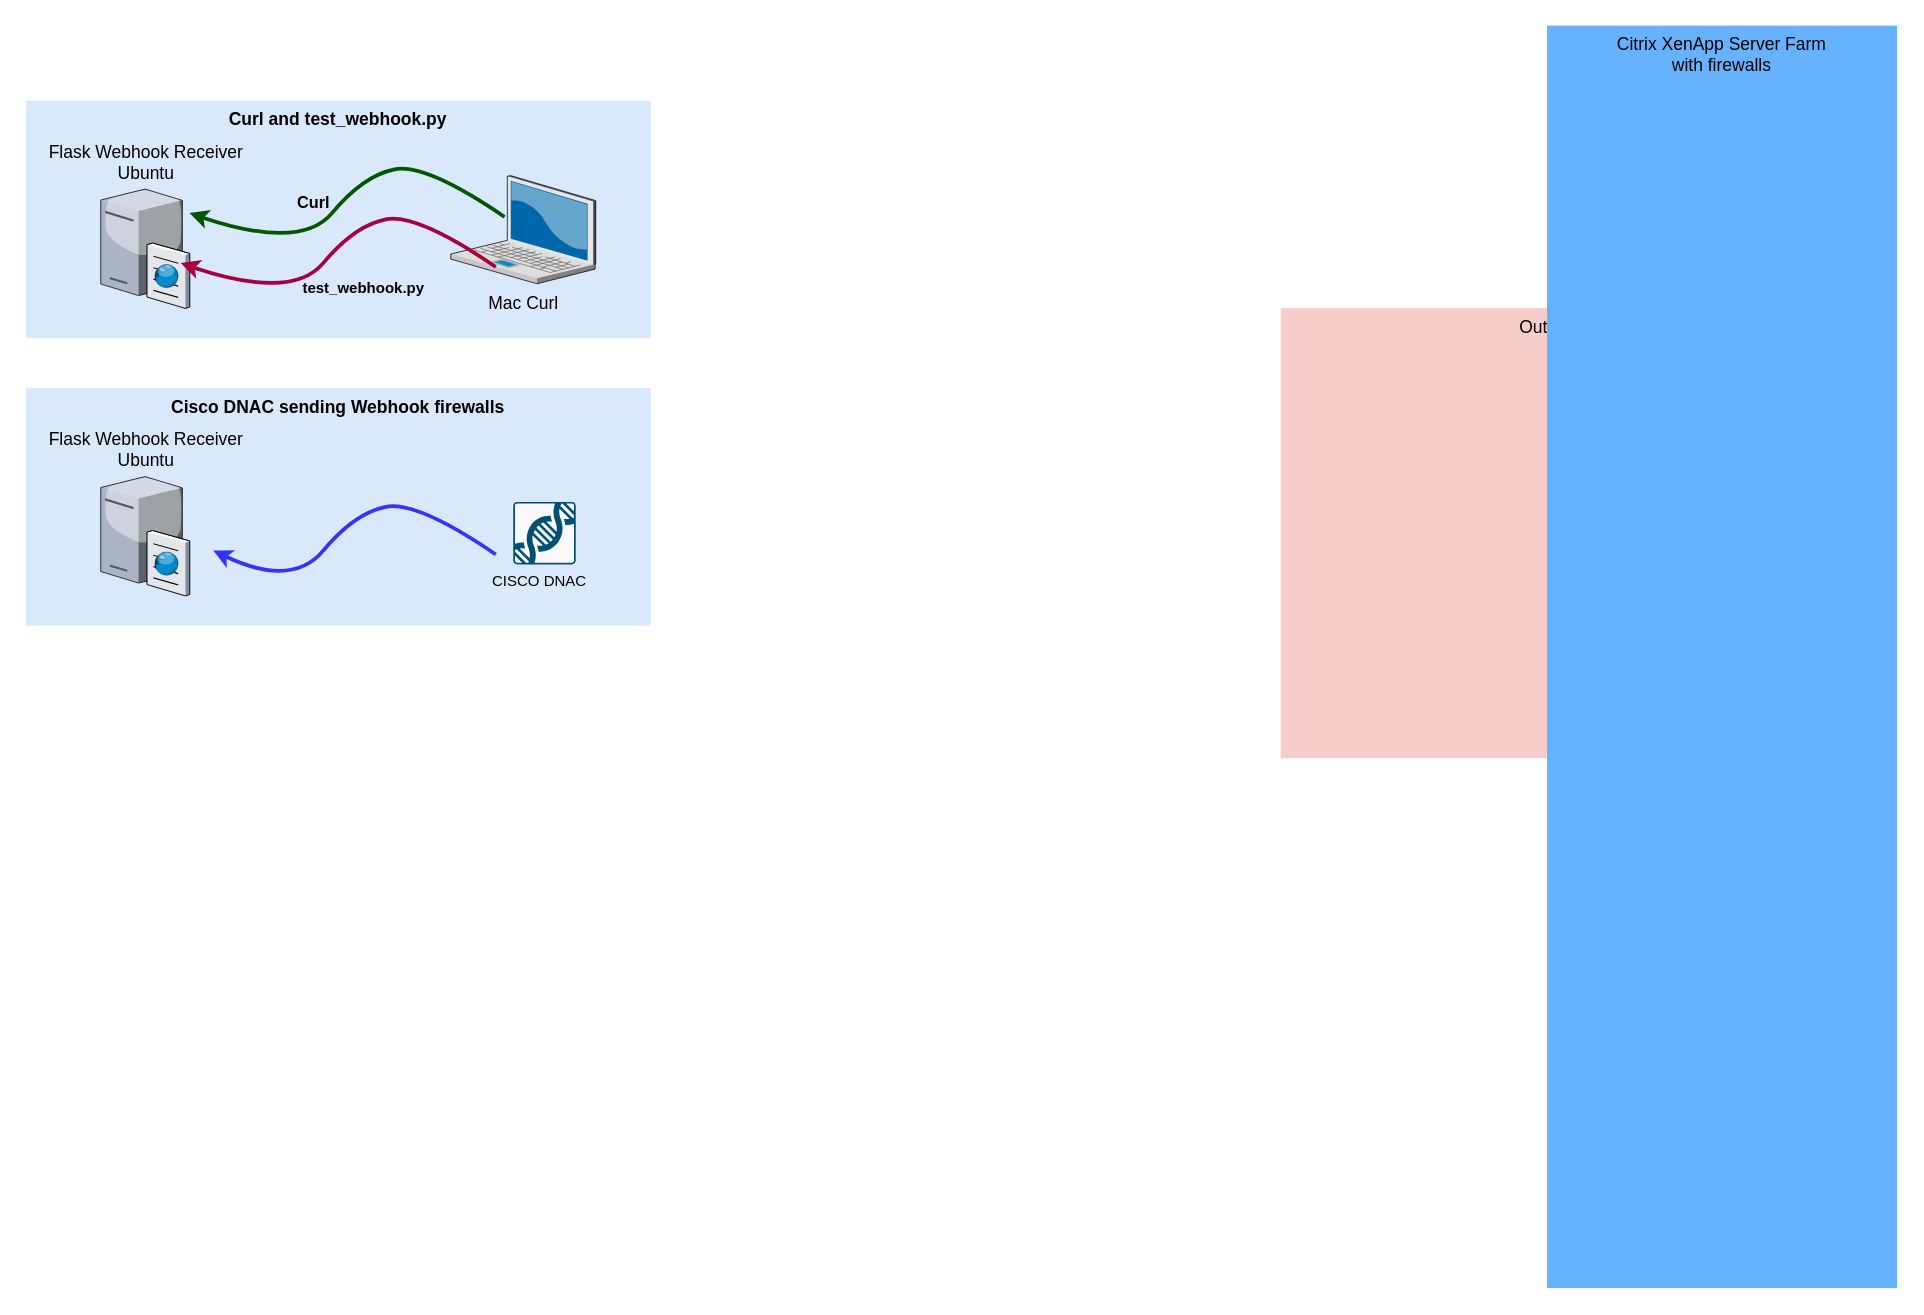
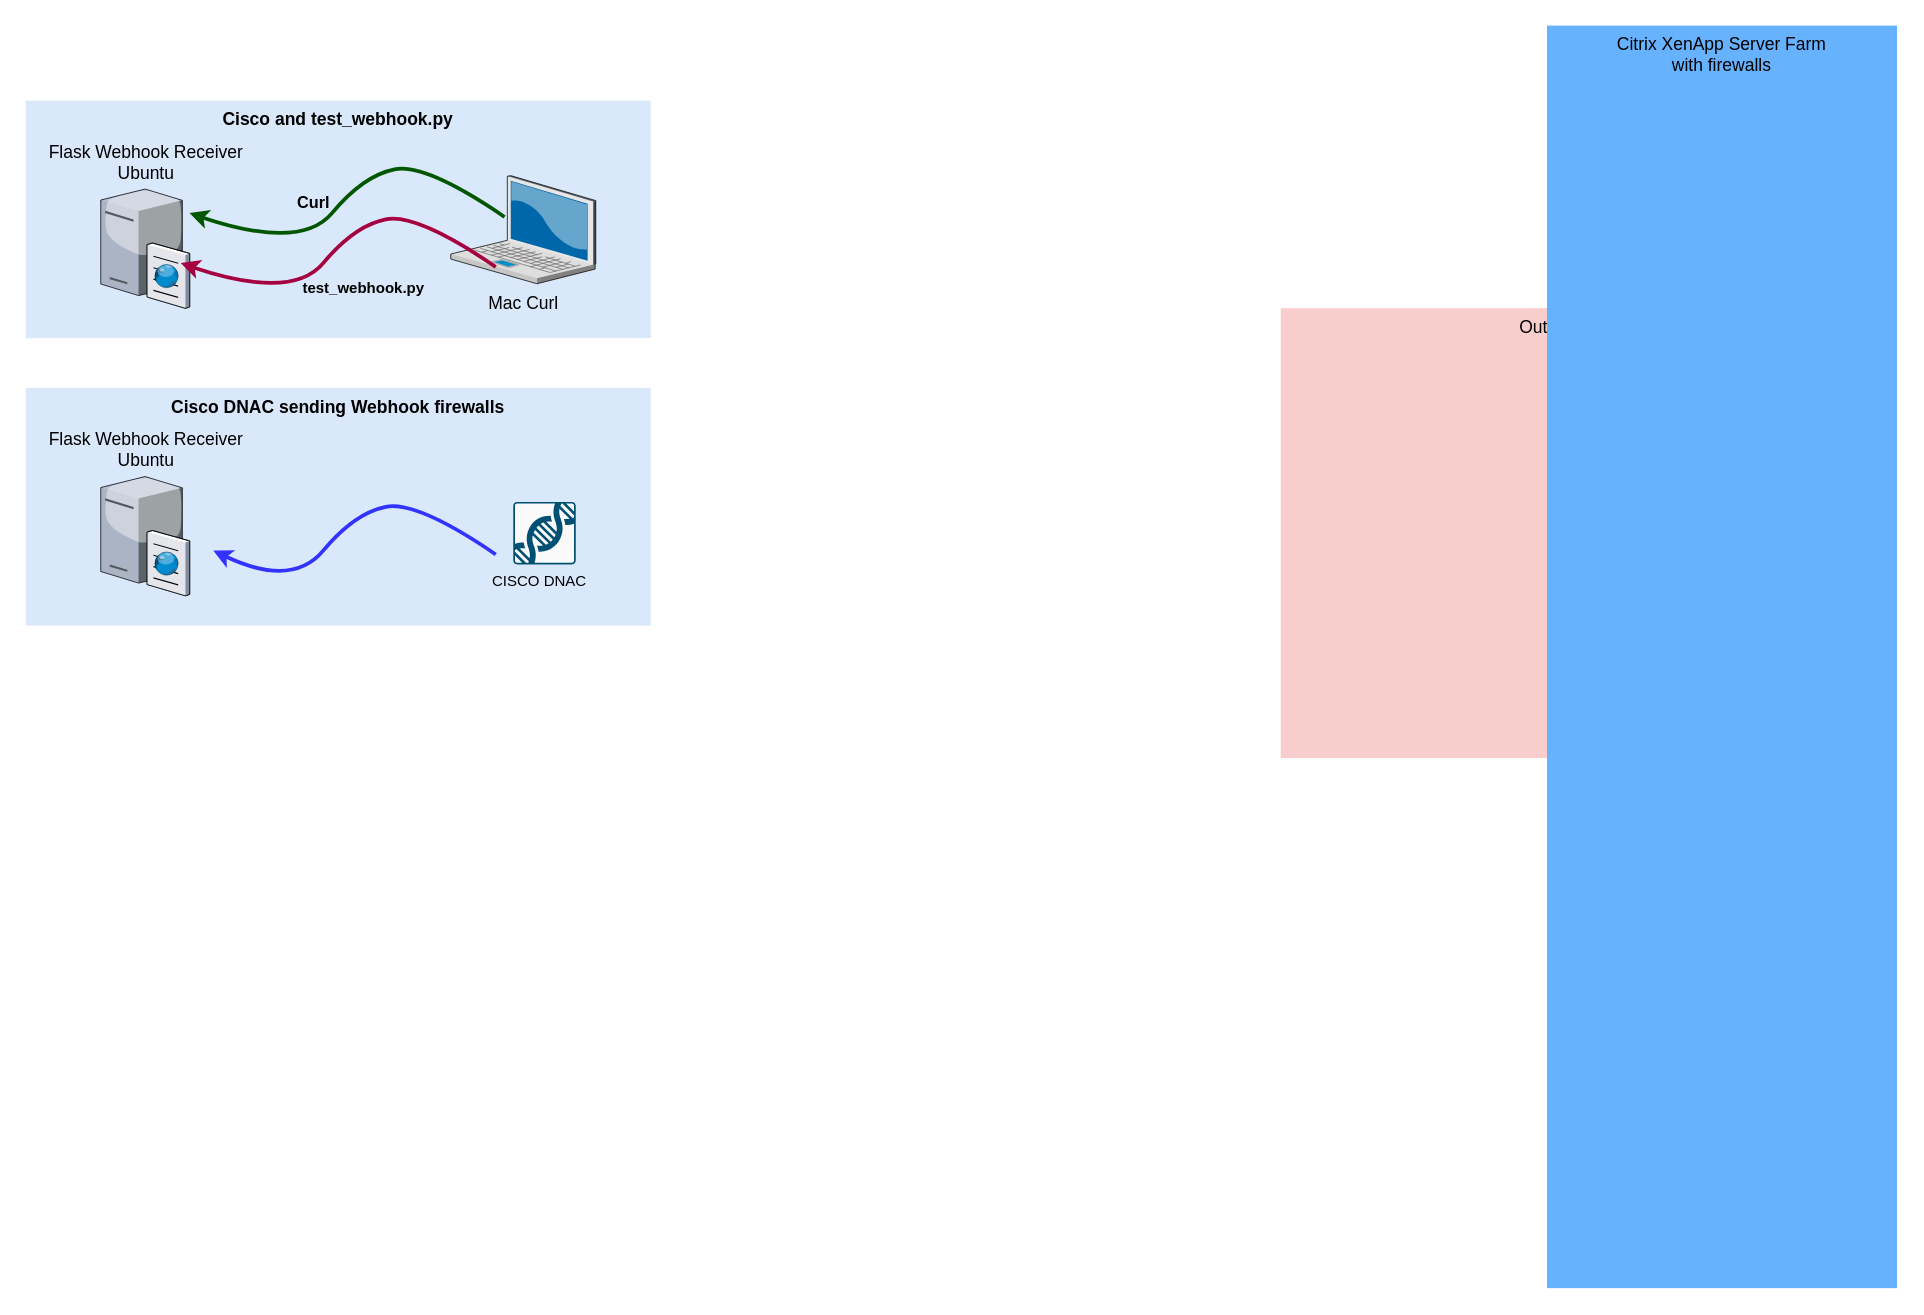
(338, 120) -> (338, 120)
